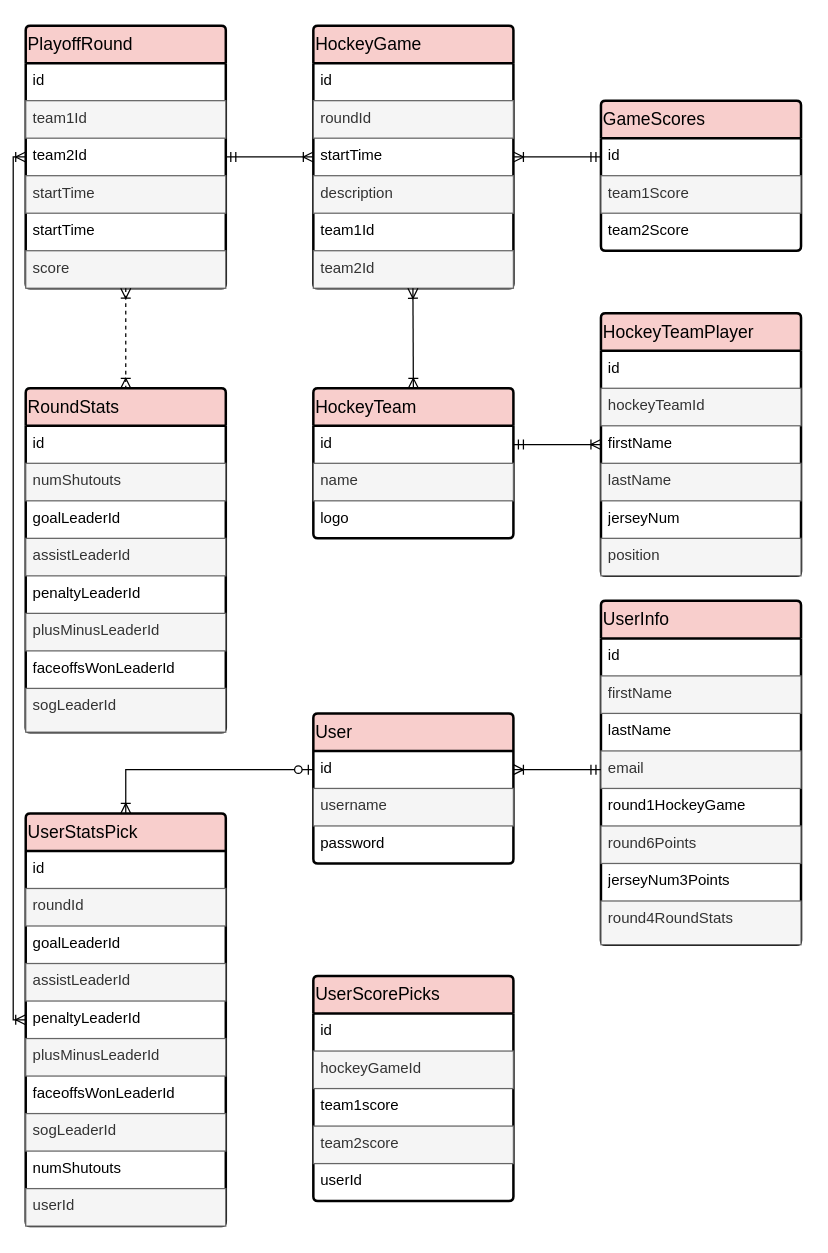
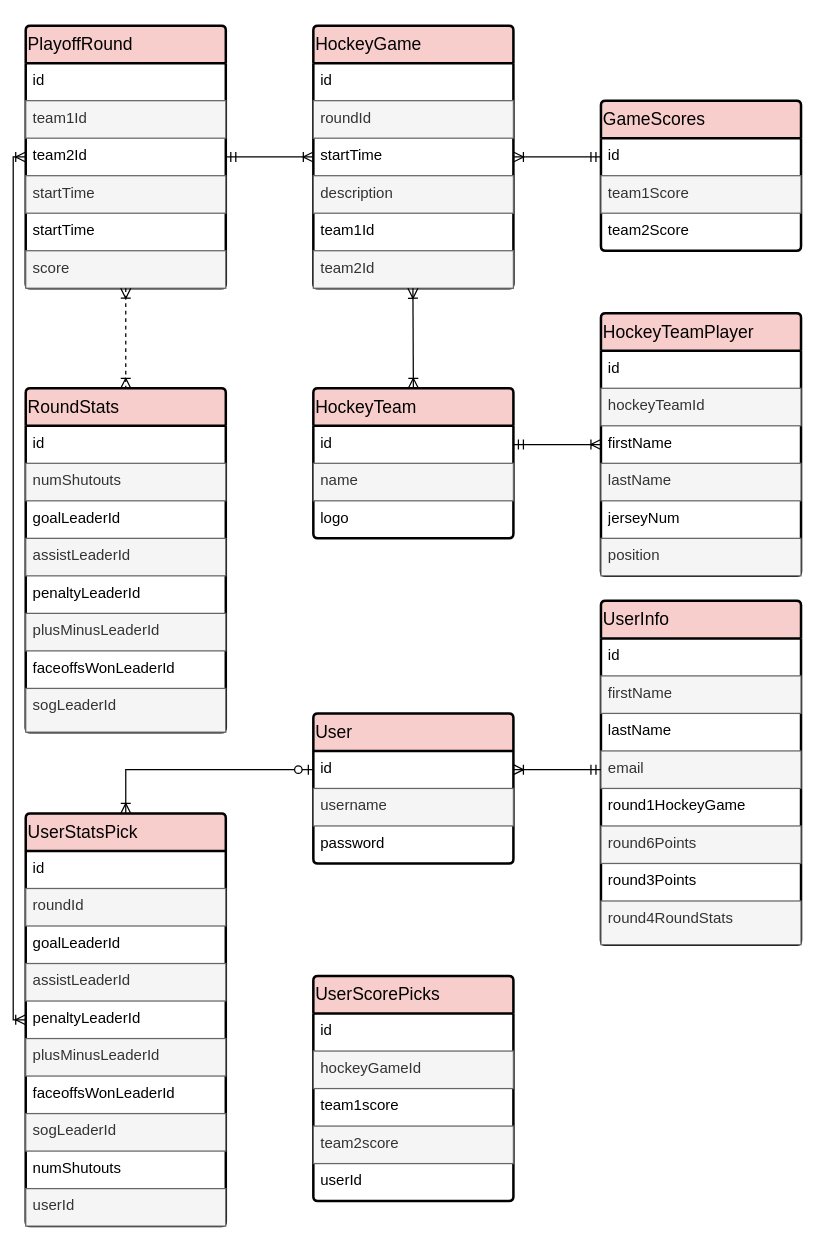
(673, 881) -> (657, 881)
